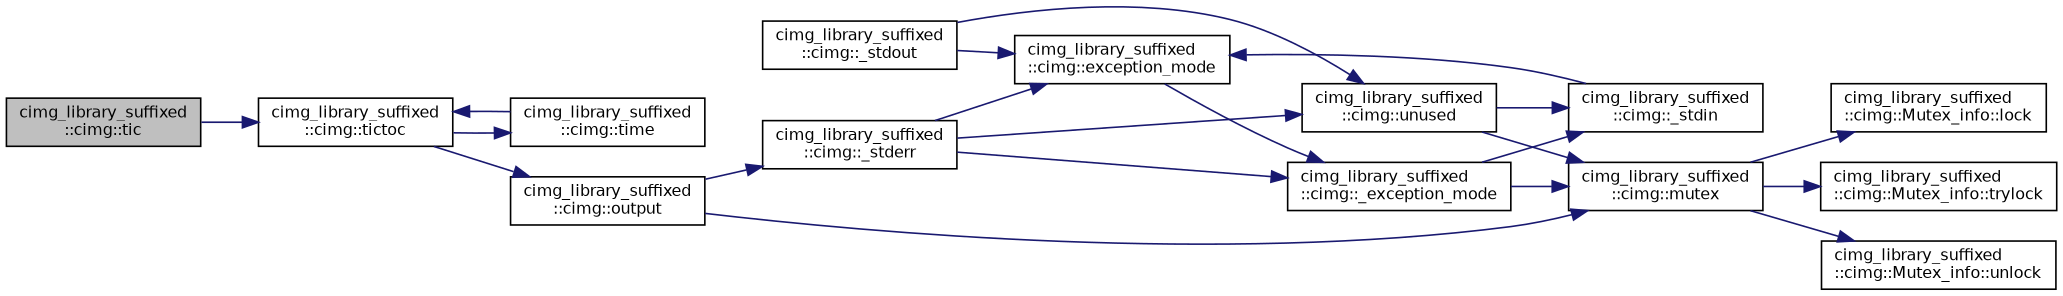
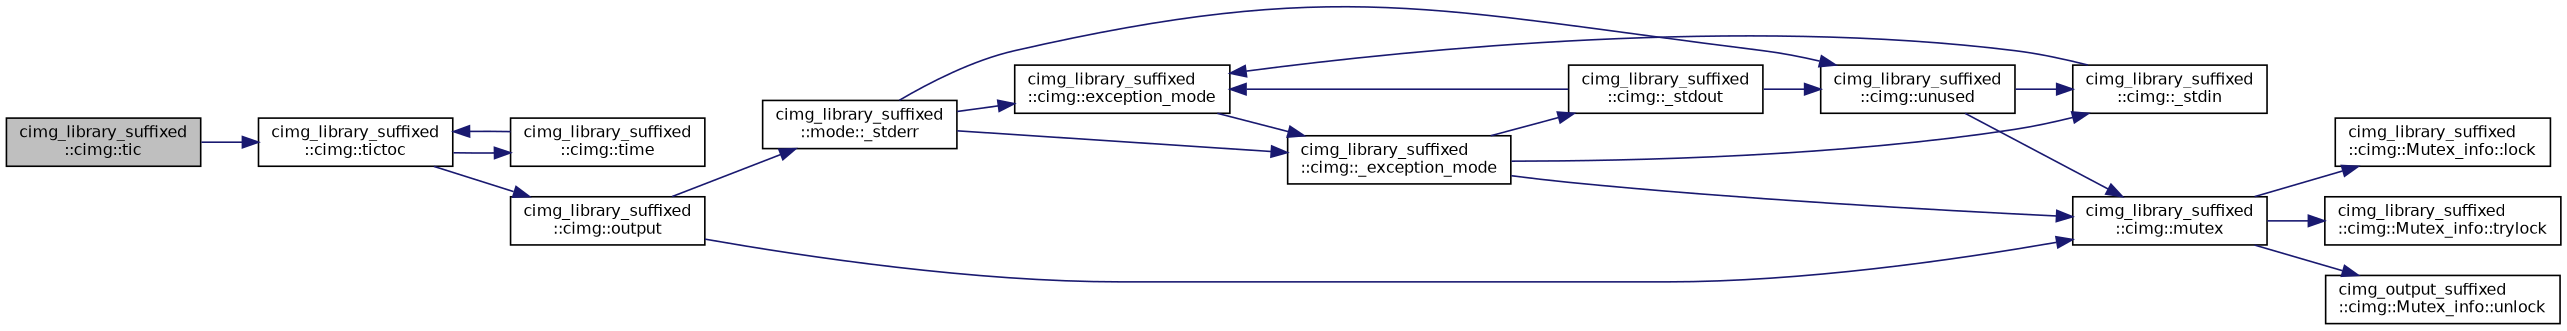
none -> (1524, 127)
(860, 145) -> (860, 125)
(1939, 265) -> (2443, 300)
